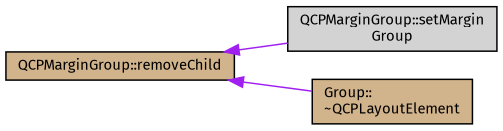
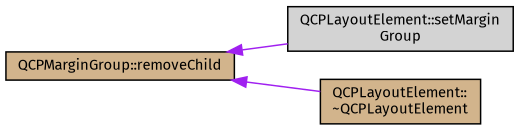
(392, 29) -> (400, 29)
(392, 102) -> (400, 102)
